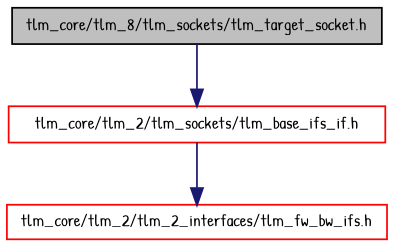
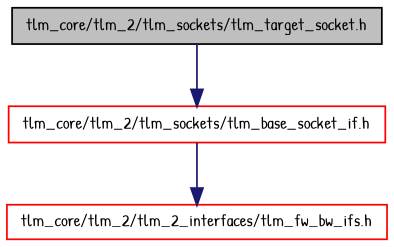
(197, 26) -> (197, 26)
(197, 124) -> (197, 124)
